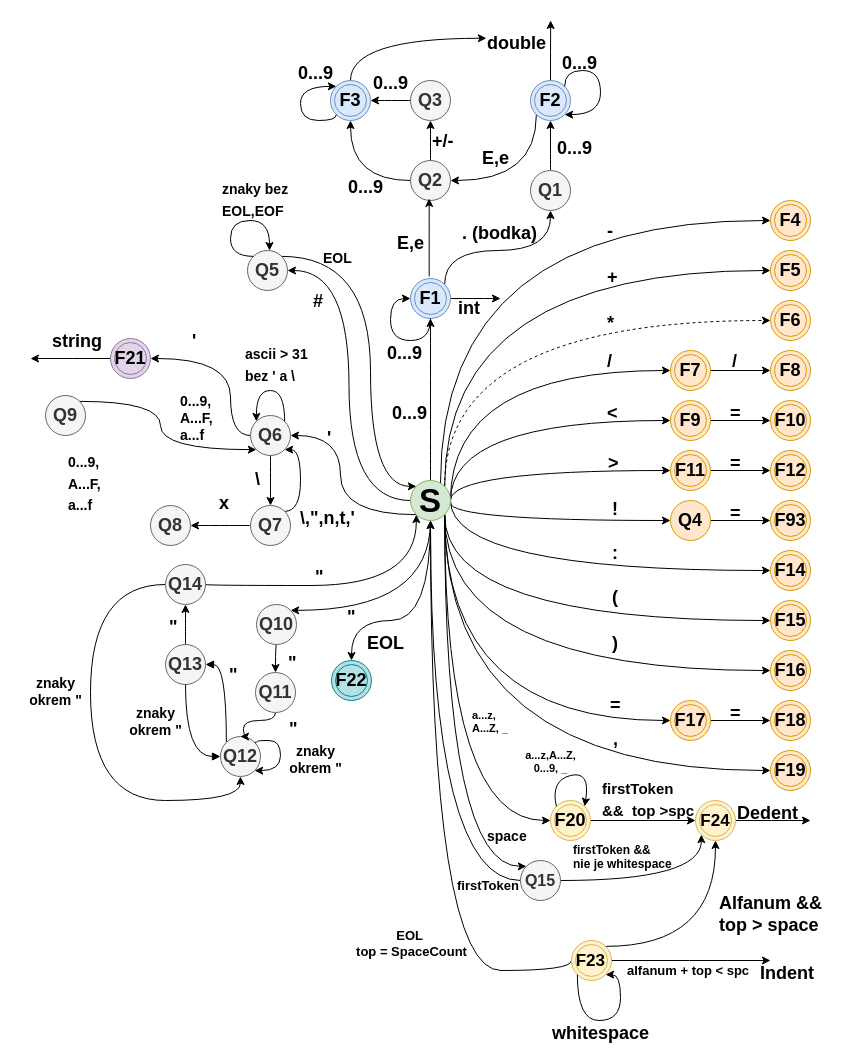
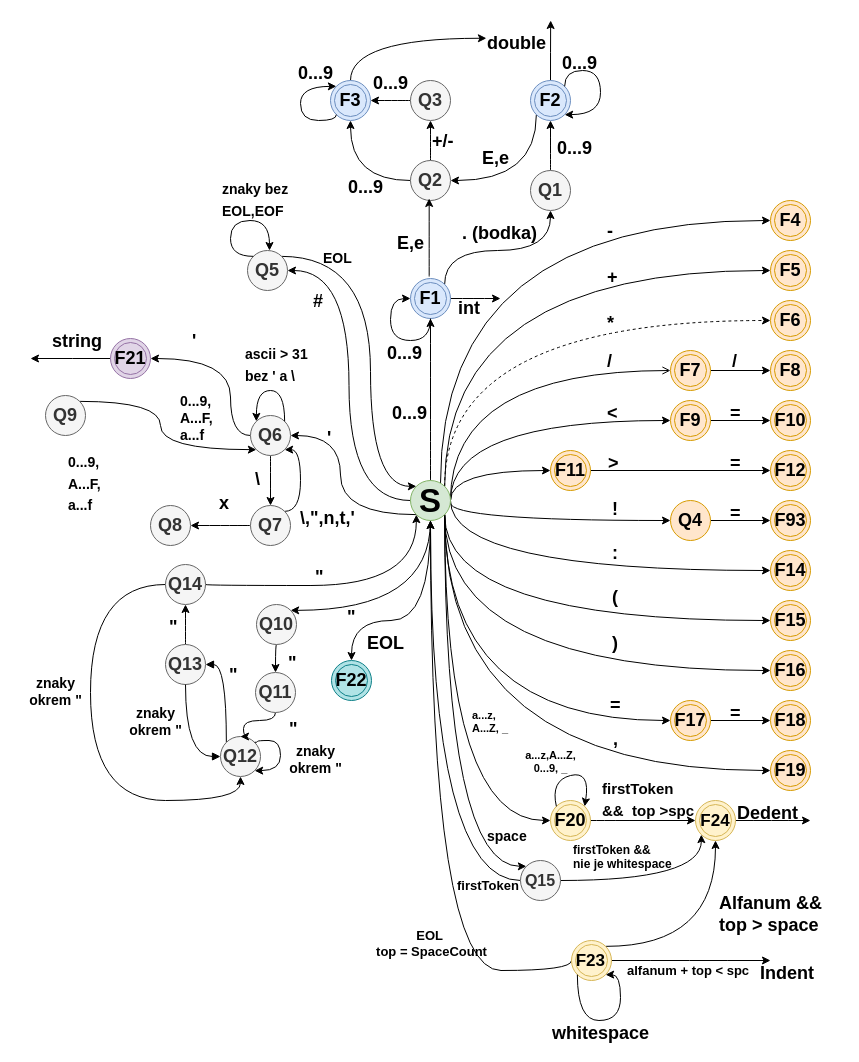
(662, 371) -> (663, 371)
(691, 471) -> (571, 471)
(412, 941) -> (432, 941)
